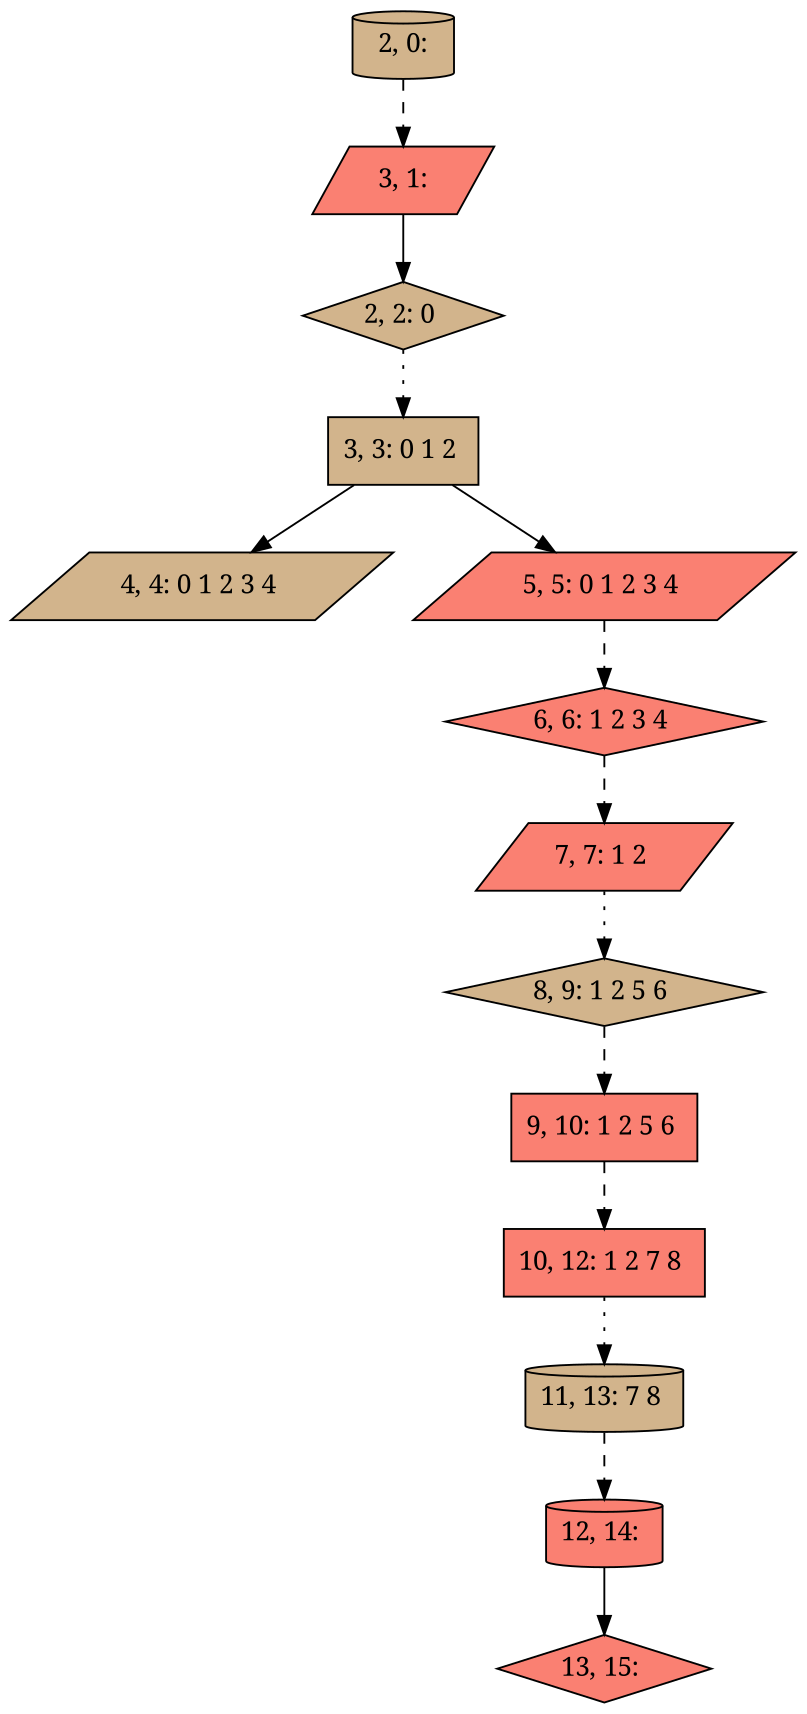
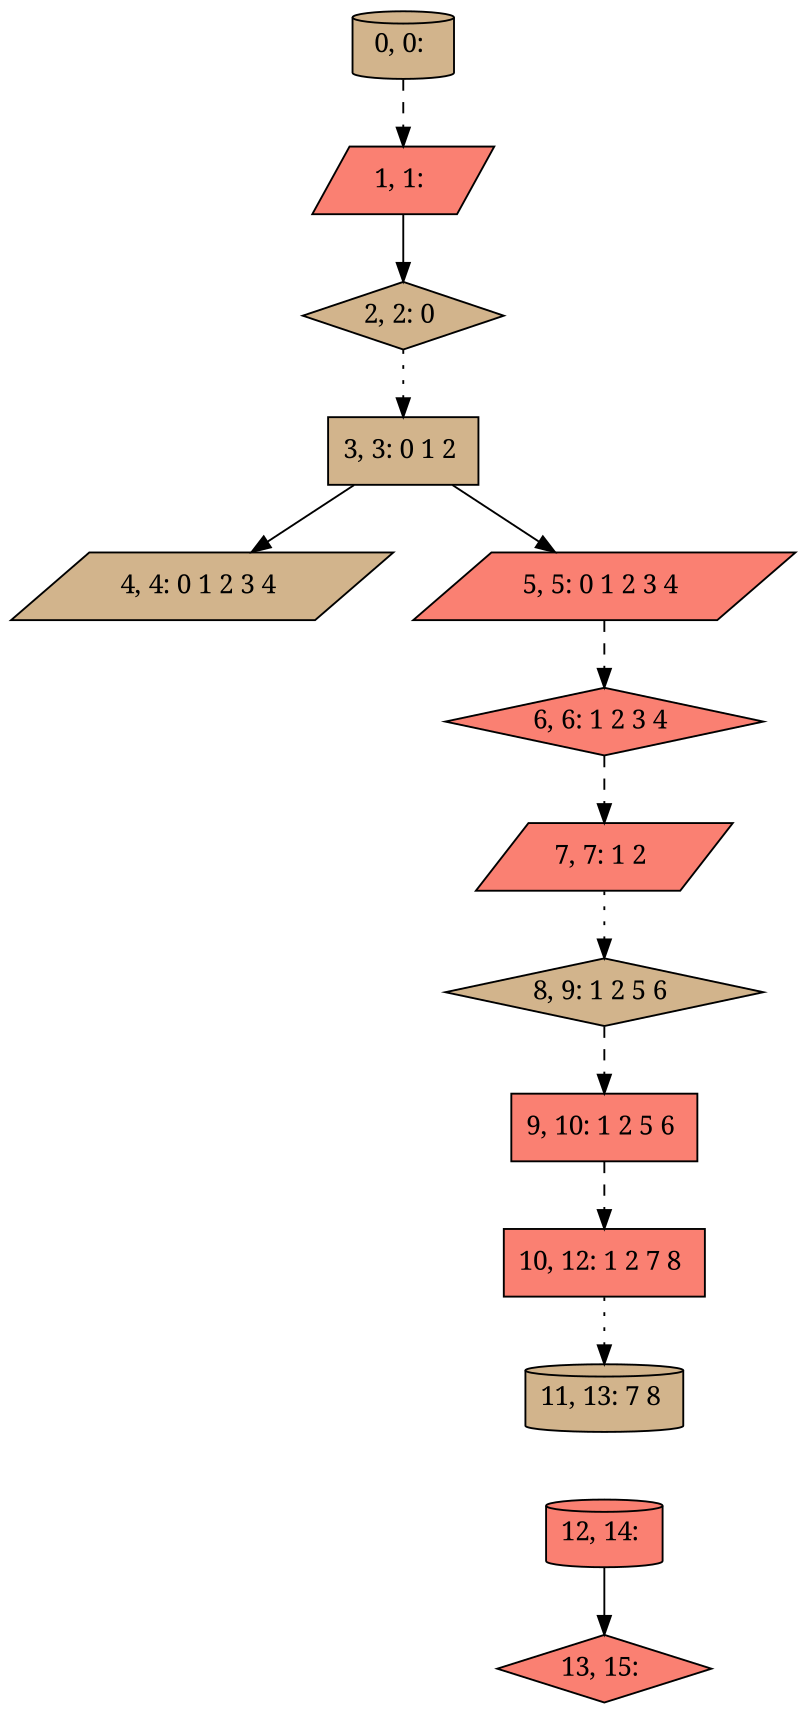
(403, 45) -> (403, 45)
(403, 180) -> (403, 180)
(604, 1457) -> none
